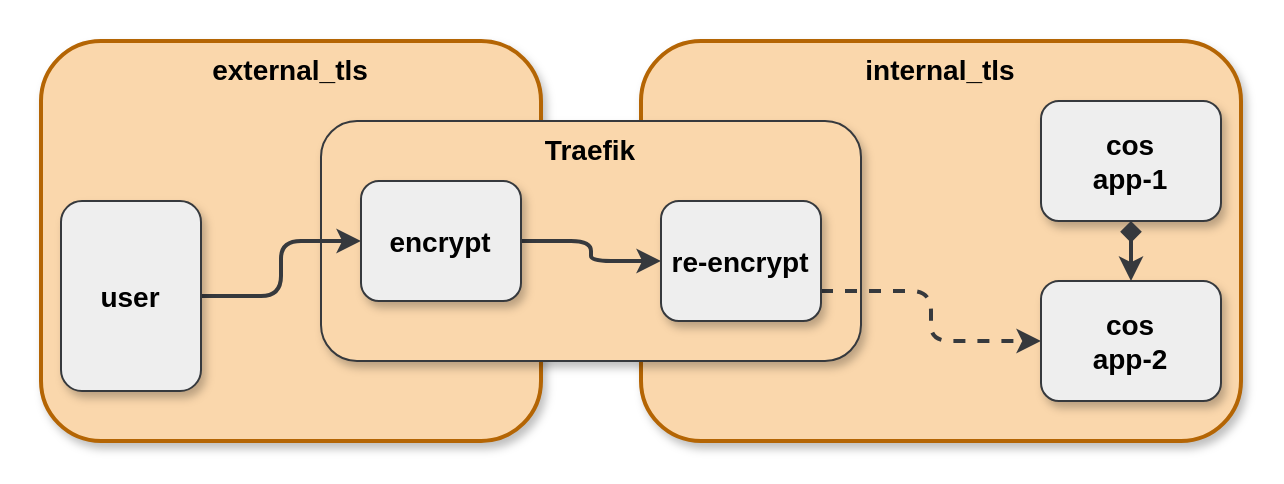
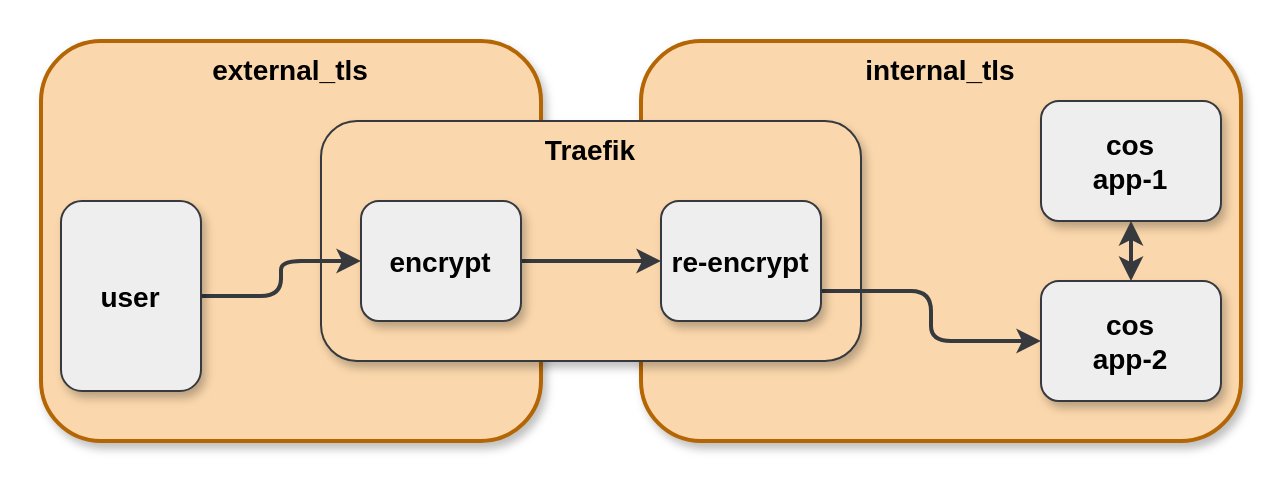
(441, 241) -> (441, 261)
(1131, 241) -> (1131, 240)
(918, 292) -> (918, 292)
